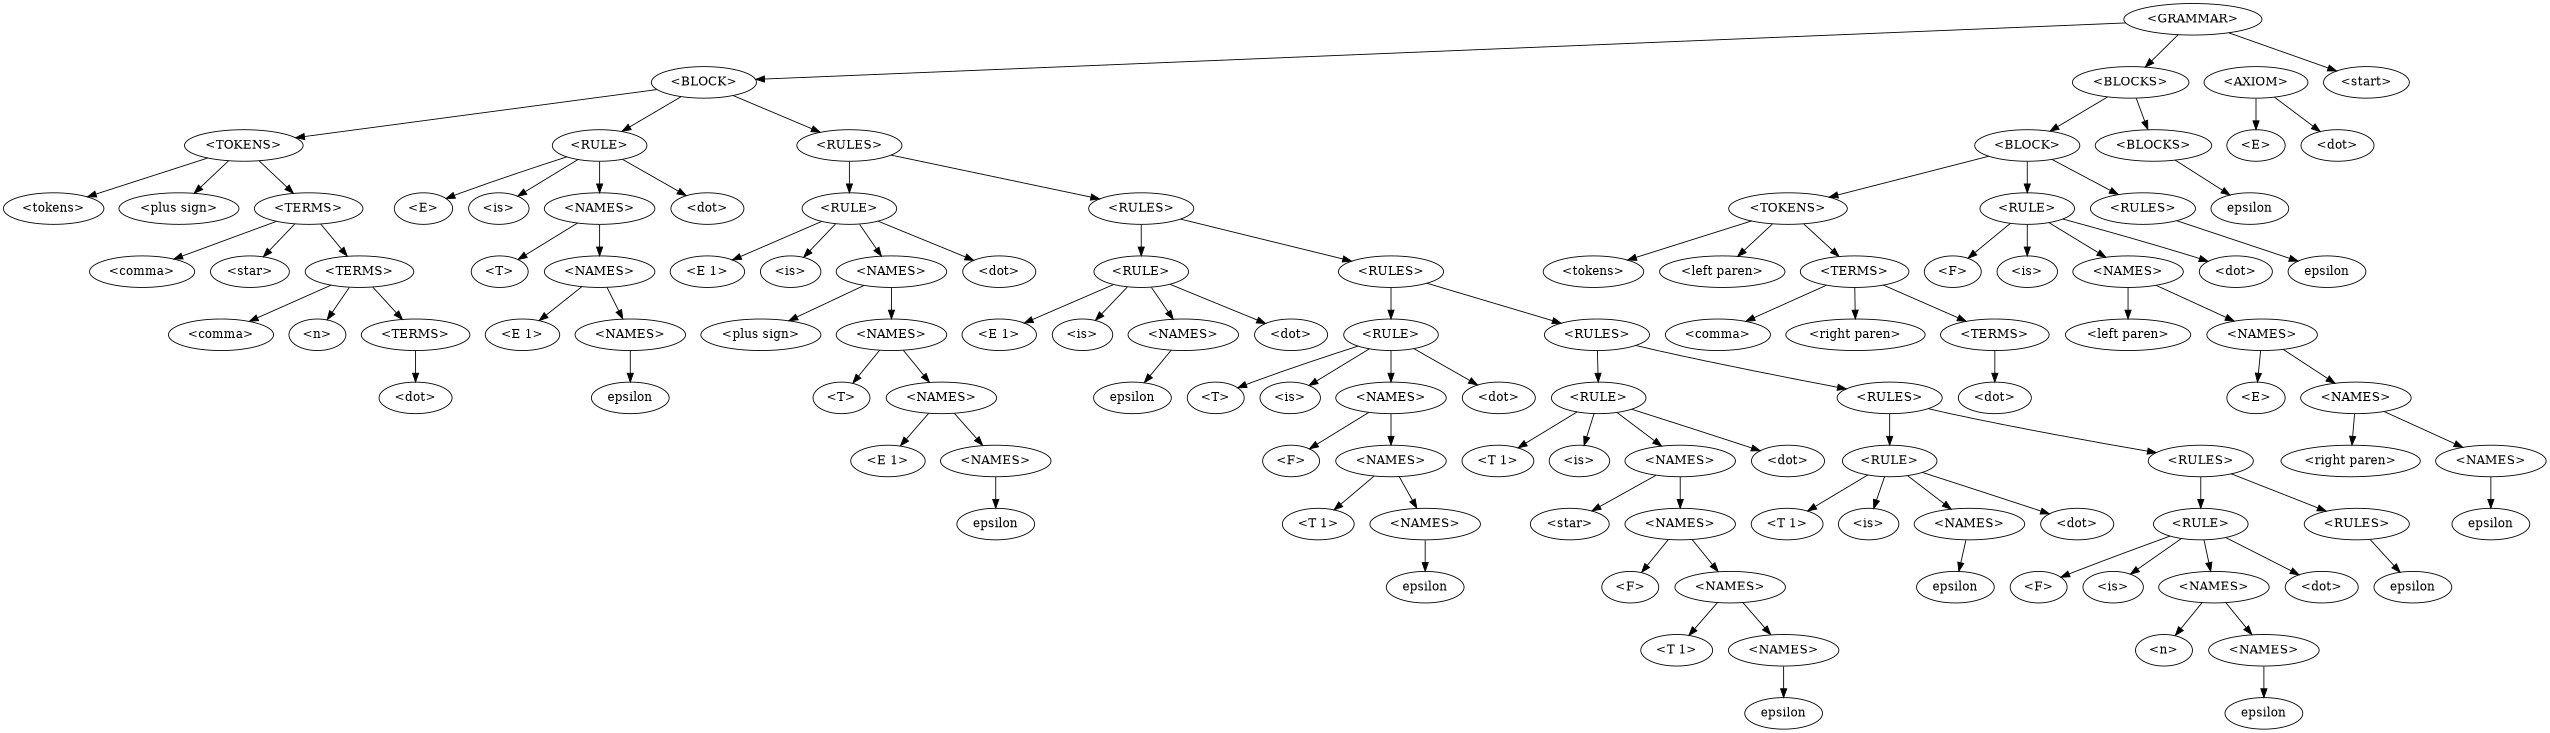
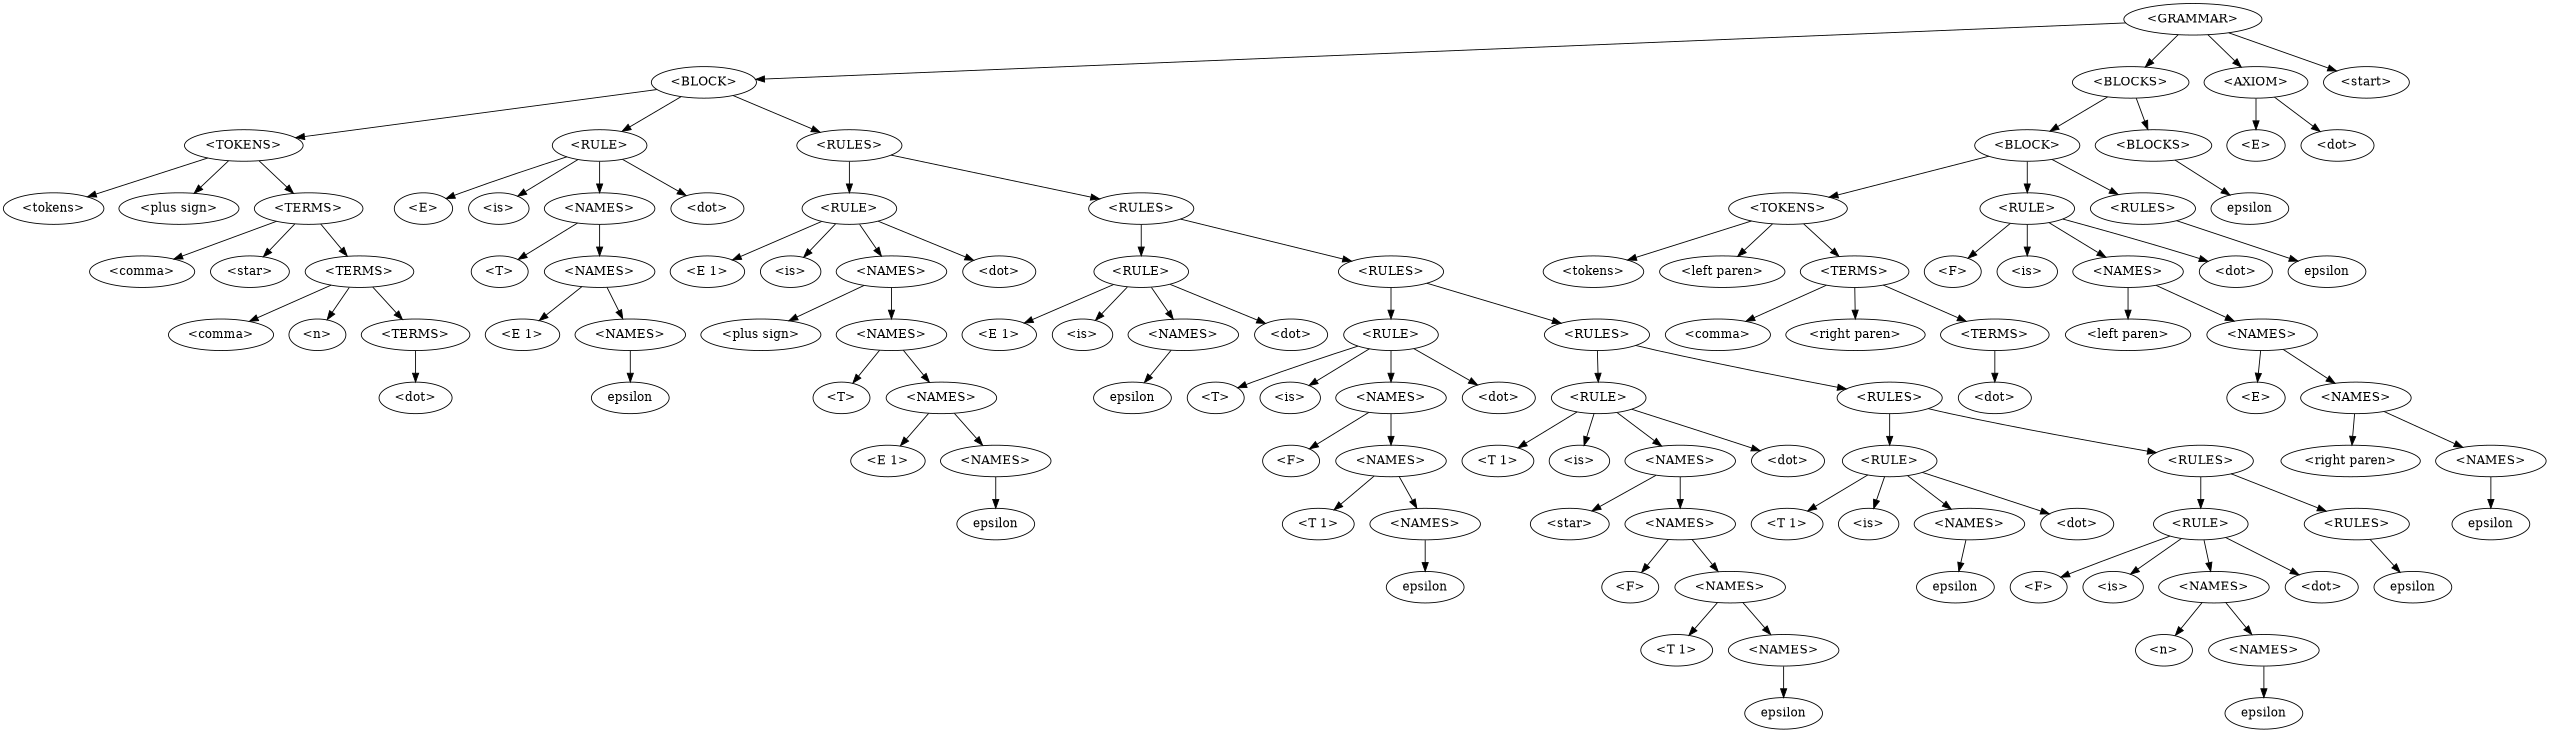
none -> (2221, 48)
